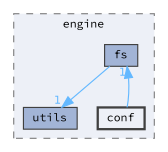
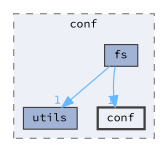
(84, 25) -> (84, 25)
(129, 93) -> (114, 81)
